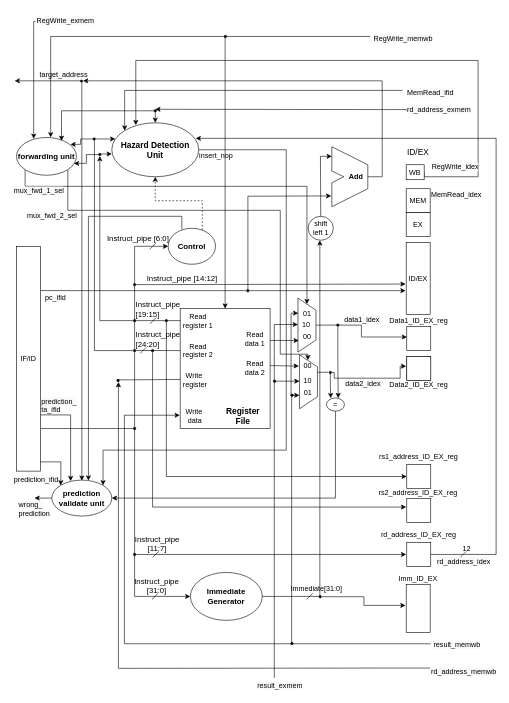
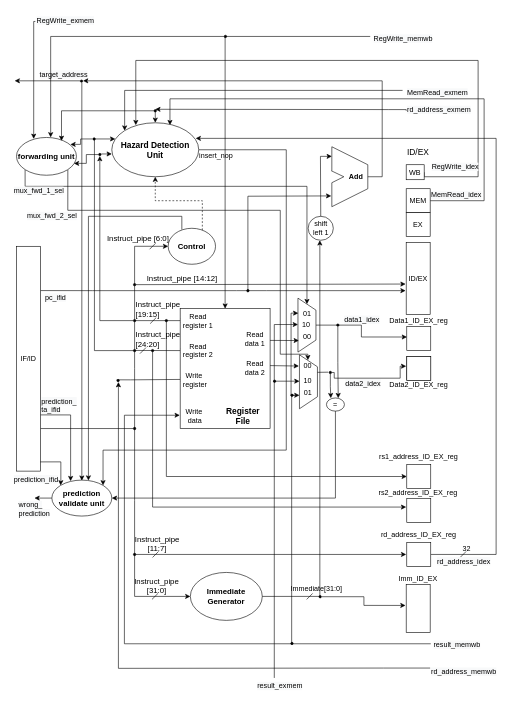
(430, 93) -> (434, 93)
none -> (485, 201)
(467, 549) -> (467, 549)
